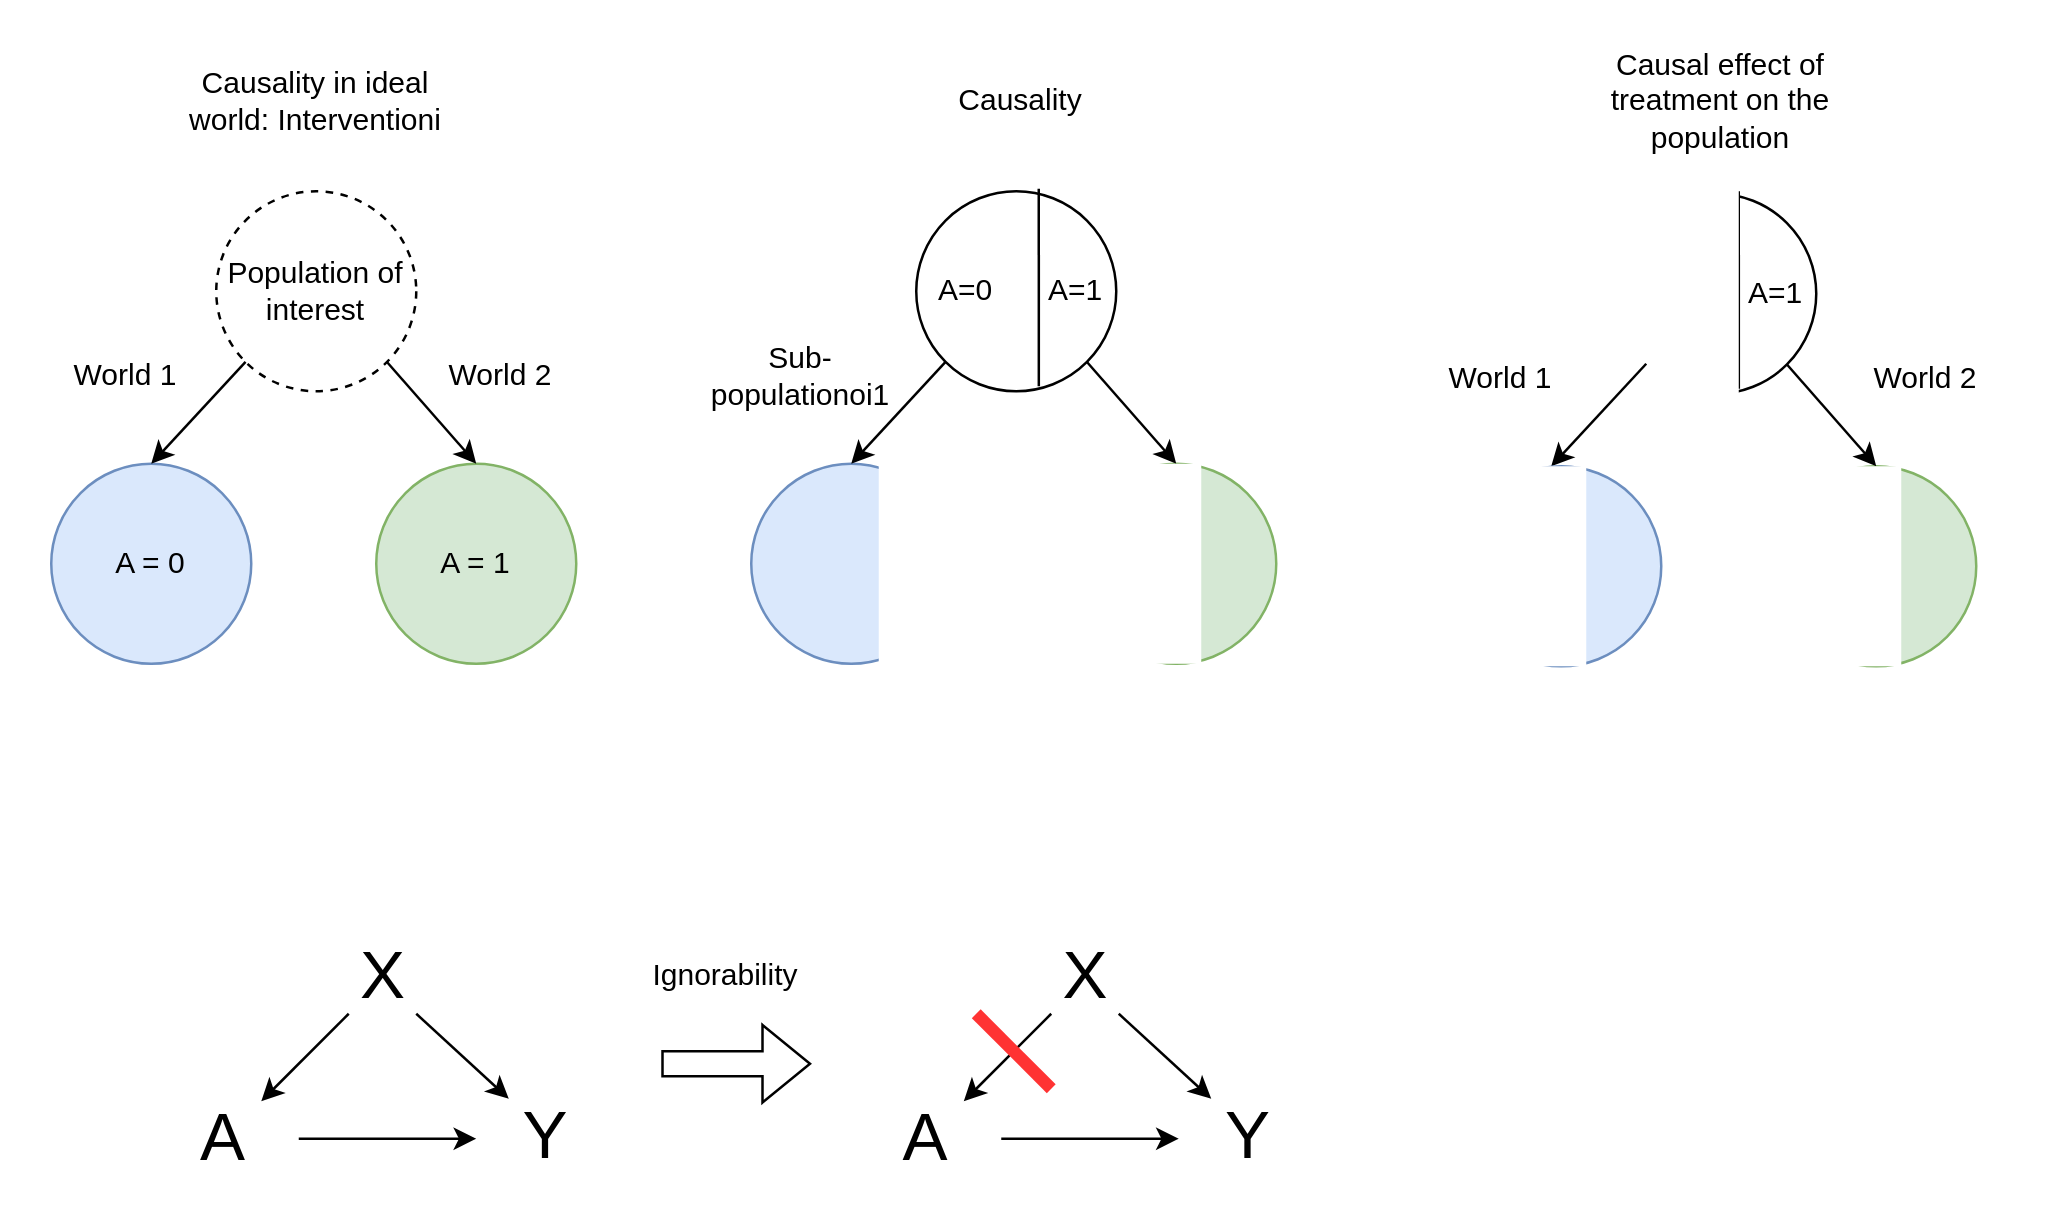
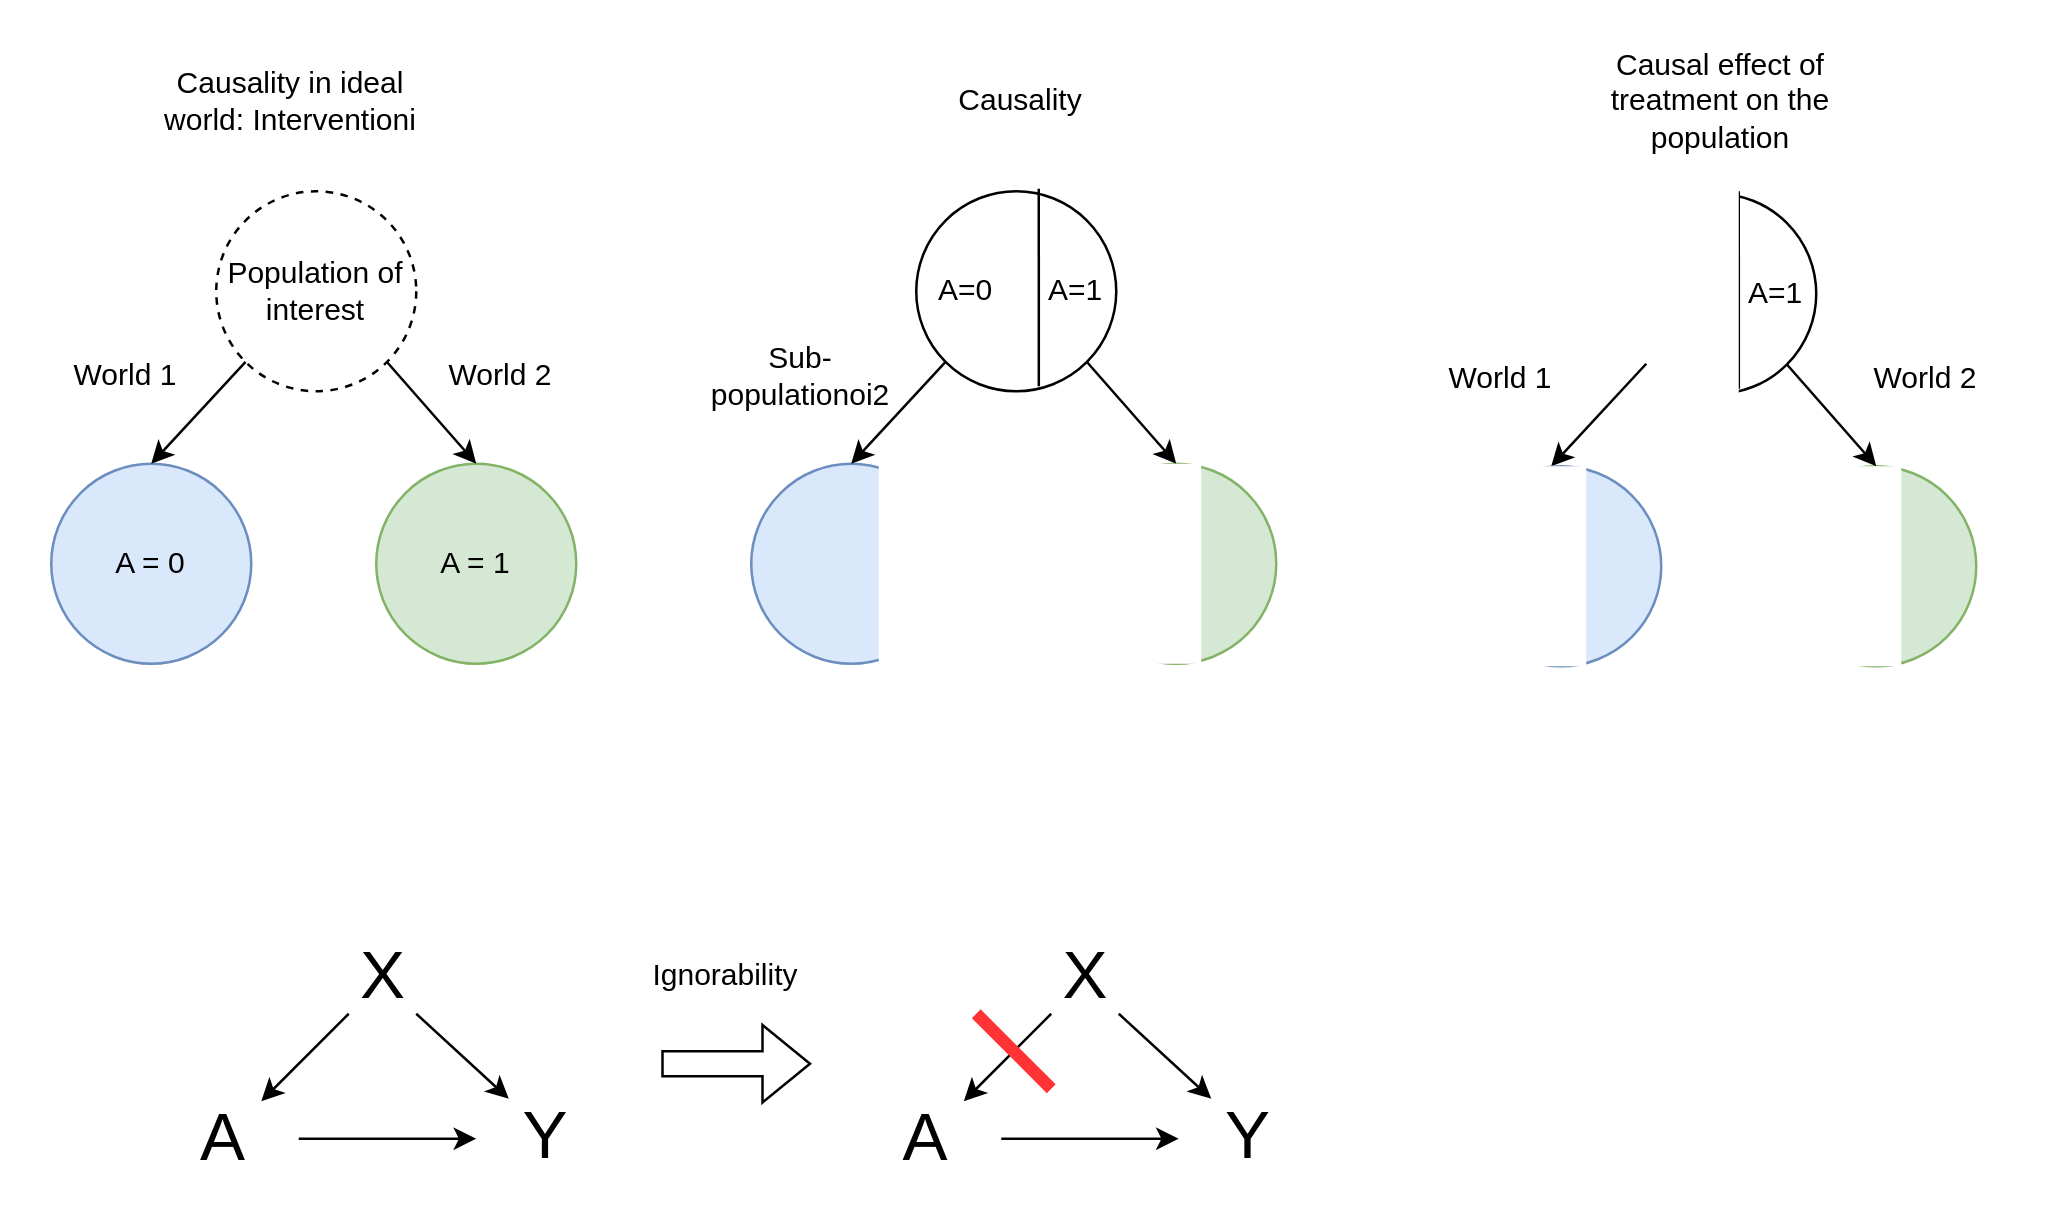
(316, 101) -> (291, 101)
(801, 376) -> (801, 376)
